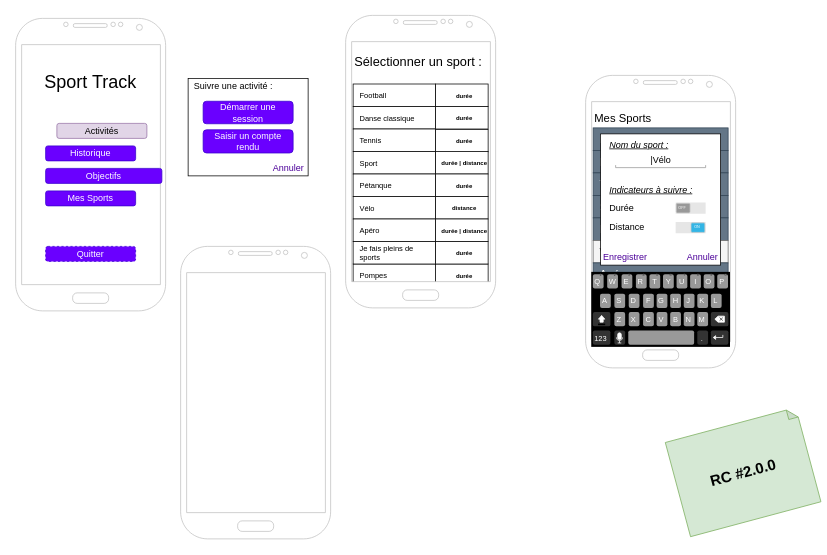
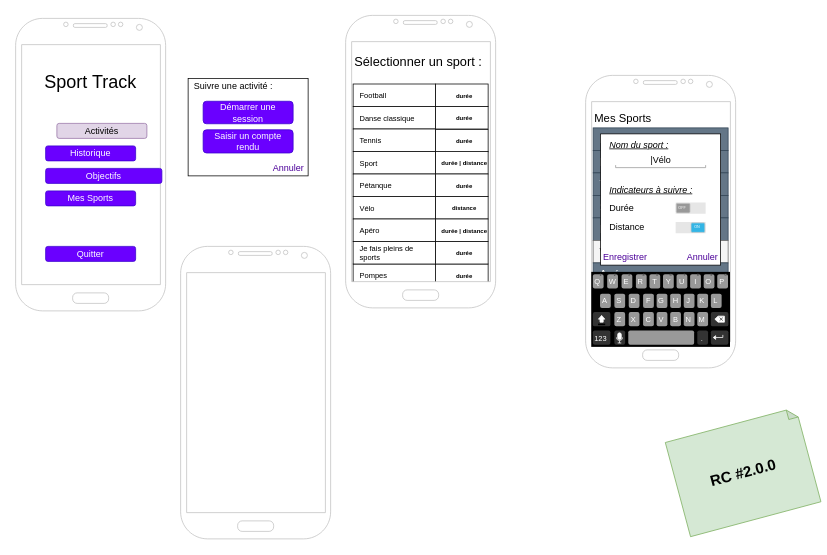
(90, 254) -> (90, 254)
